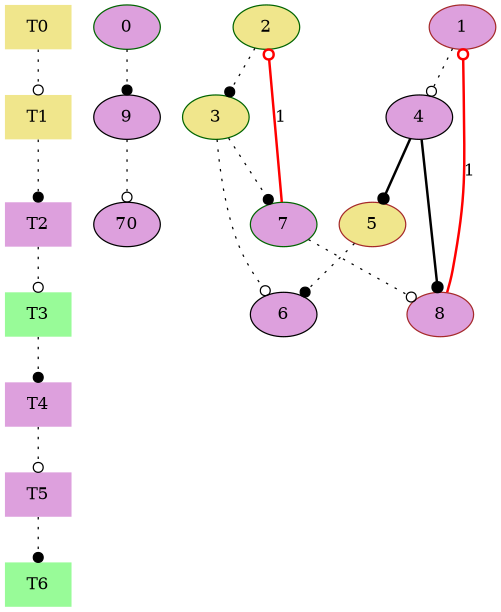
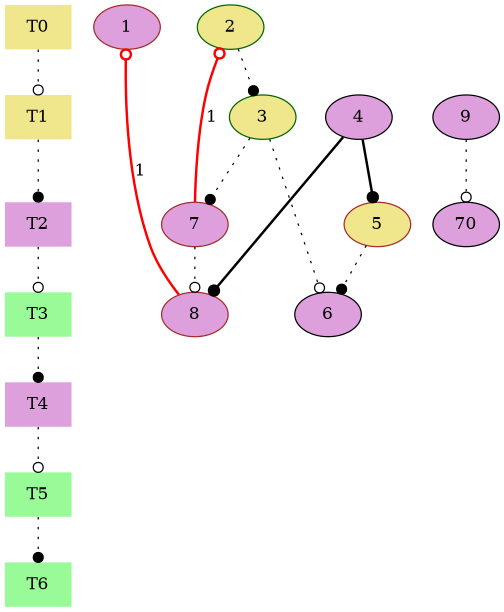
(127, 27) -> none
(443, 68) -> none
(284, 224) -> (195, 224)
(38, 495) -> (38, 495)
